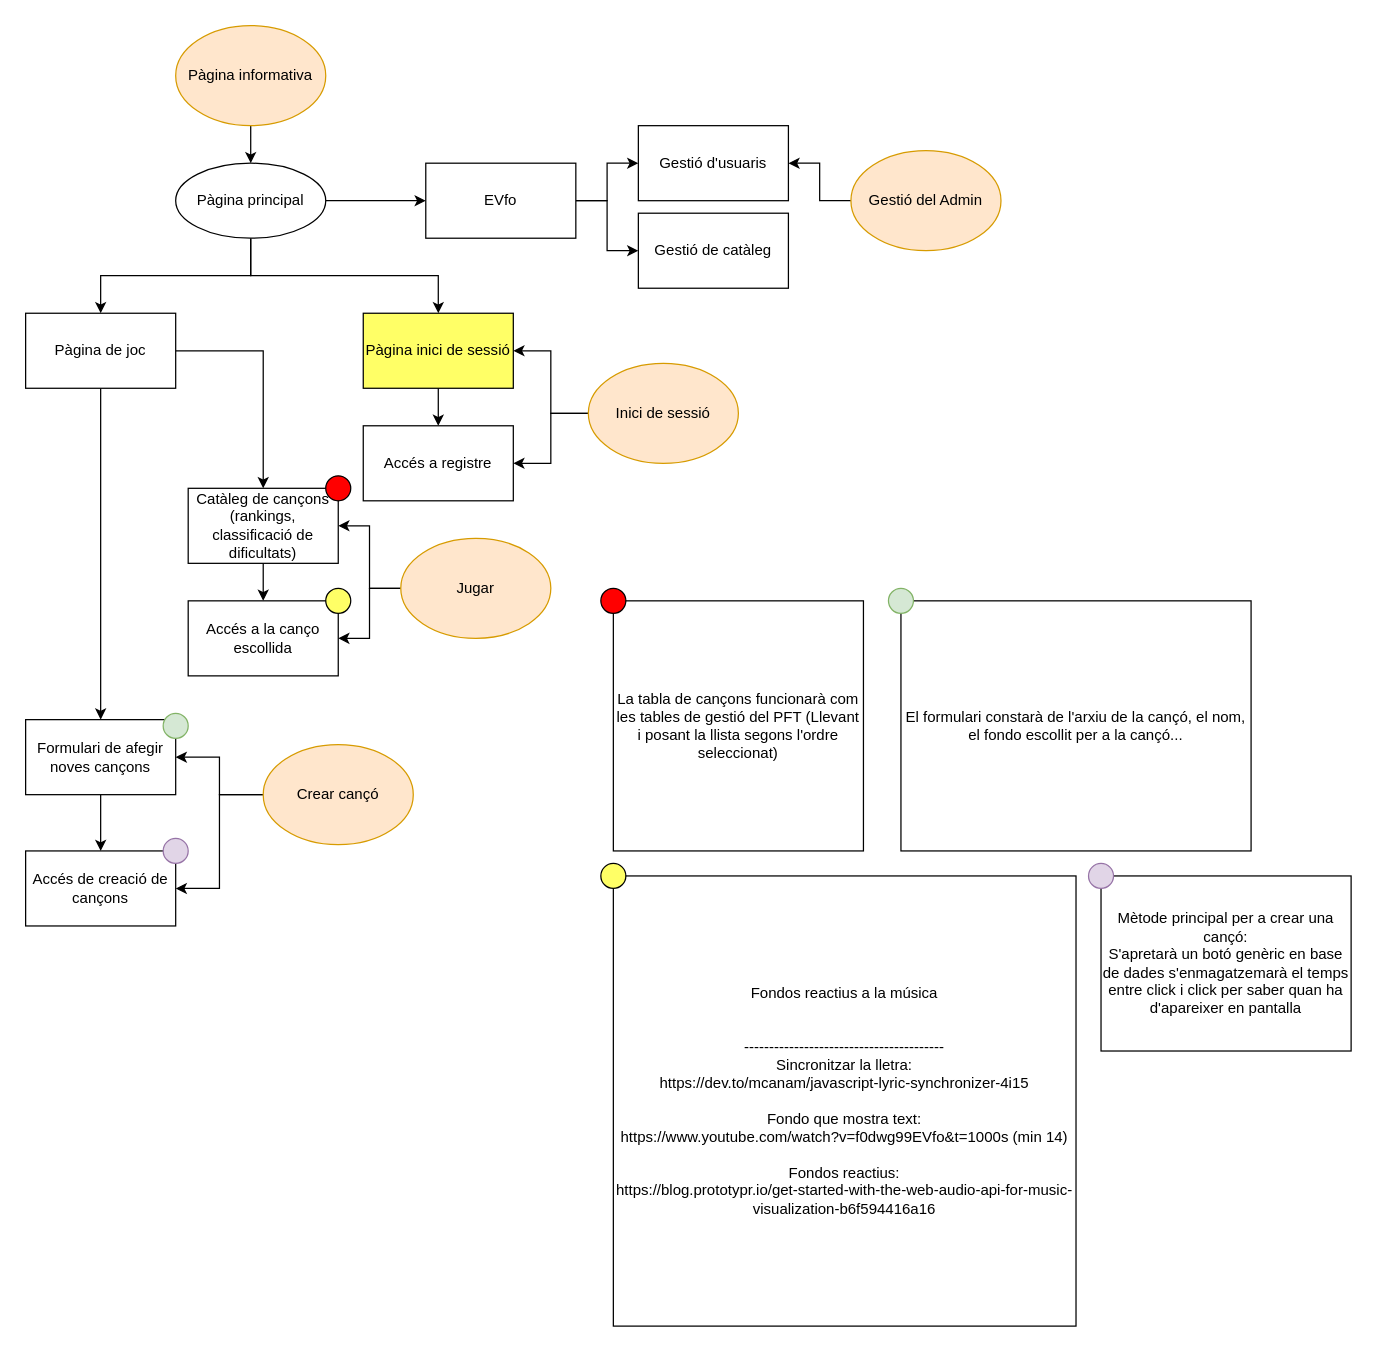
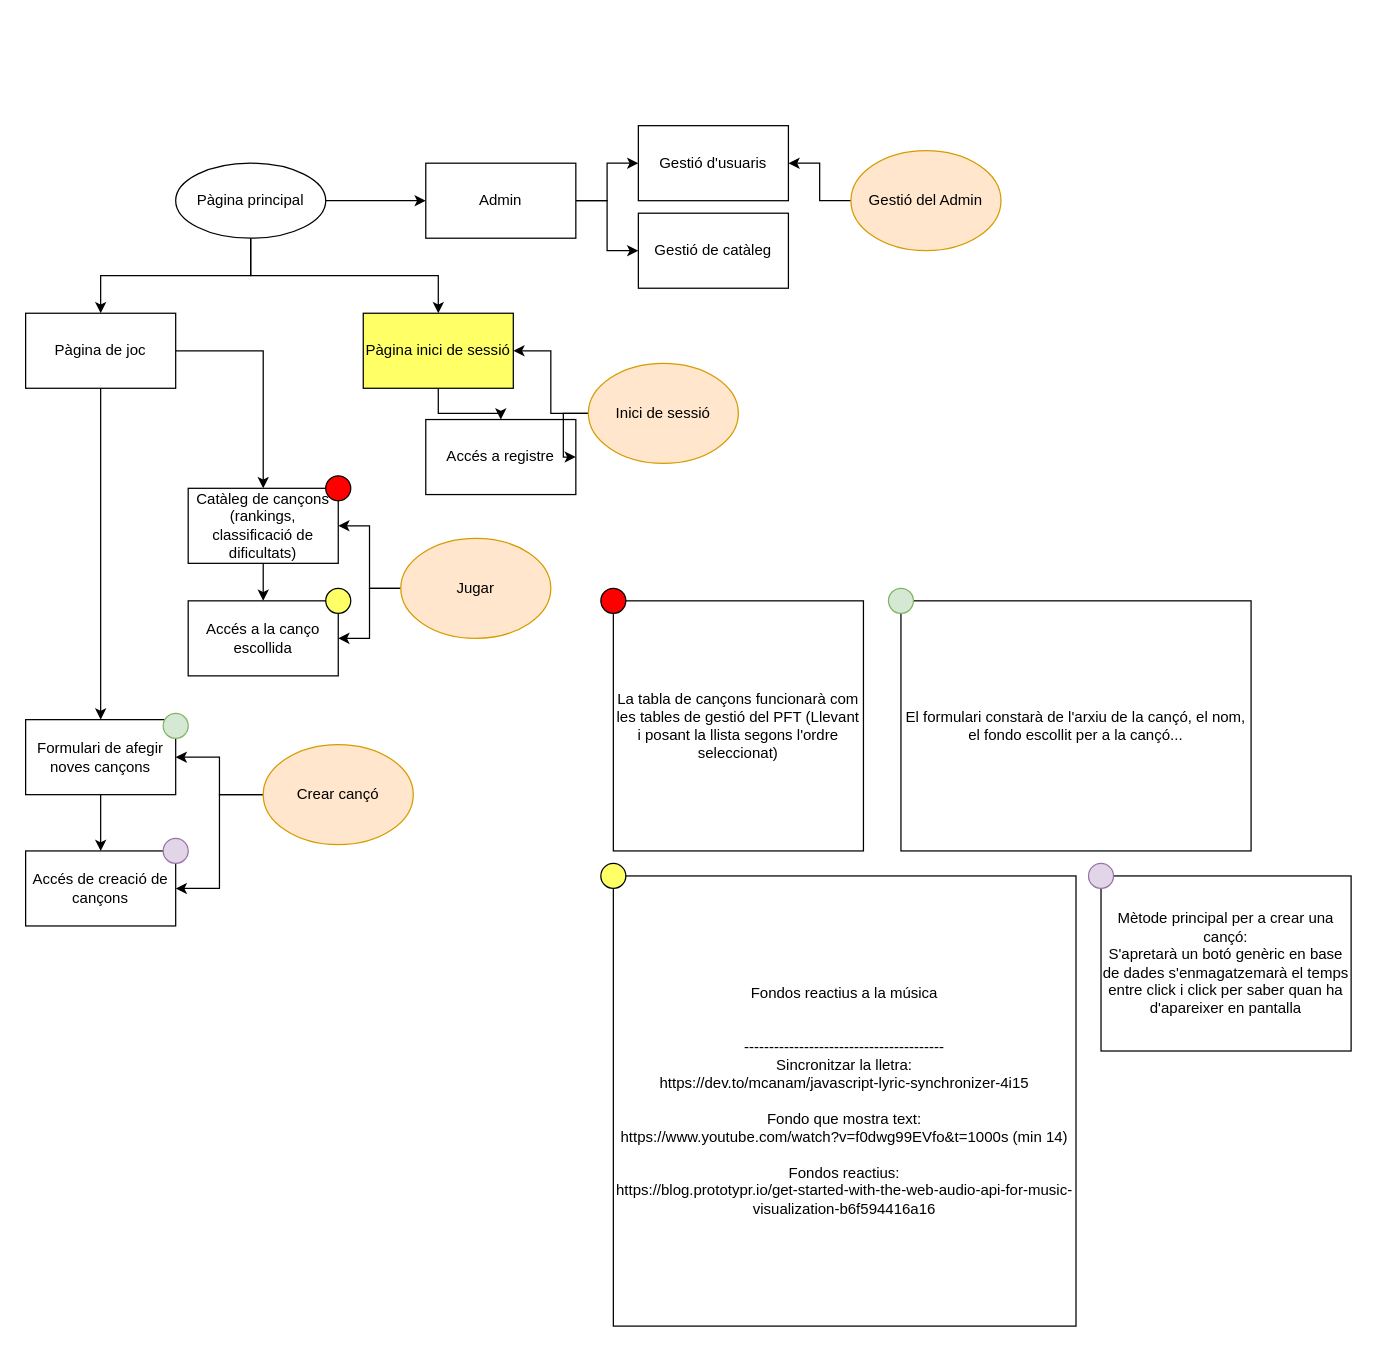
(251, 76) -> none
(251, 149) -> none
(501, 201) -> (501, 201)
(438, 463) -> (501, 457)
